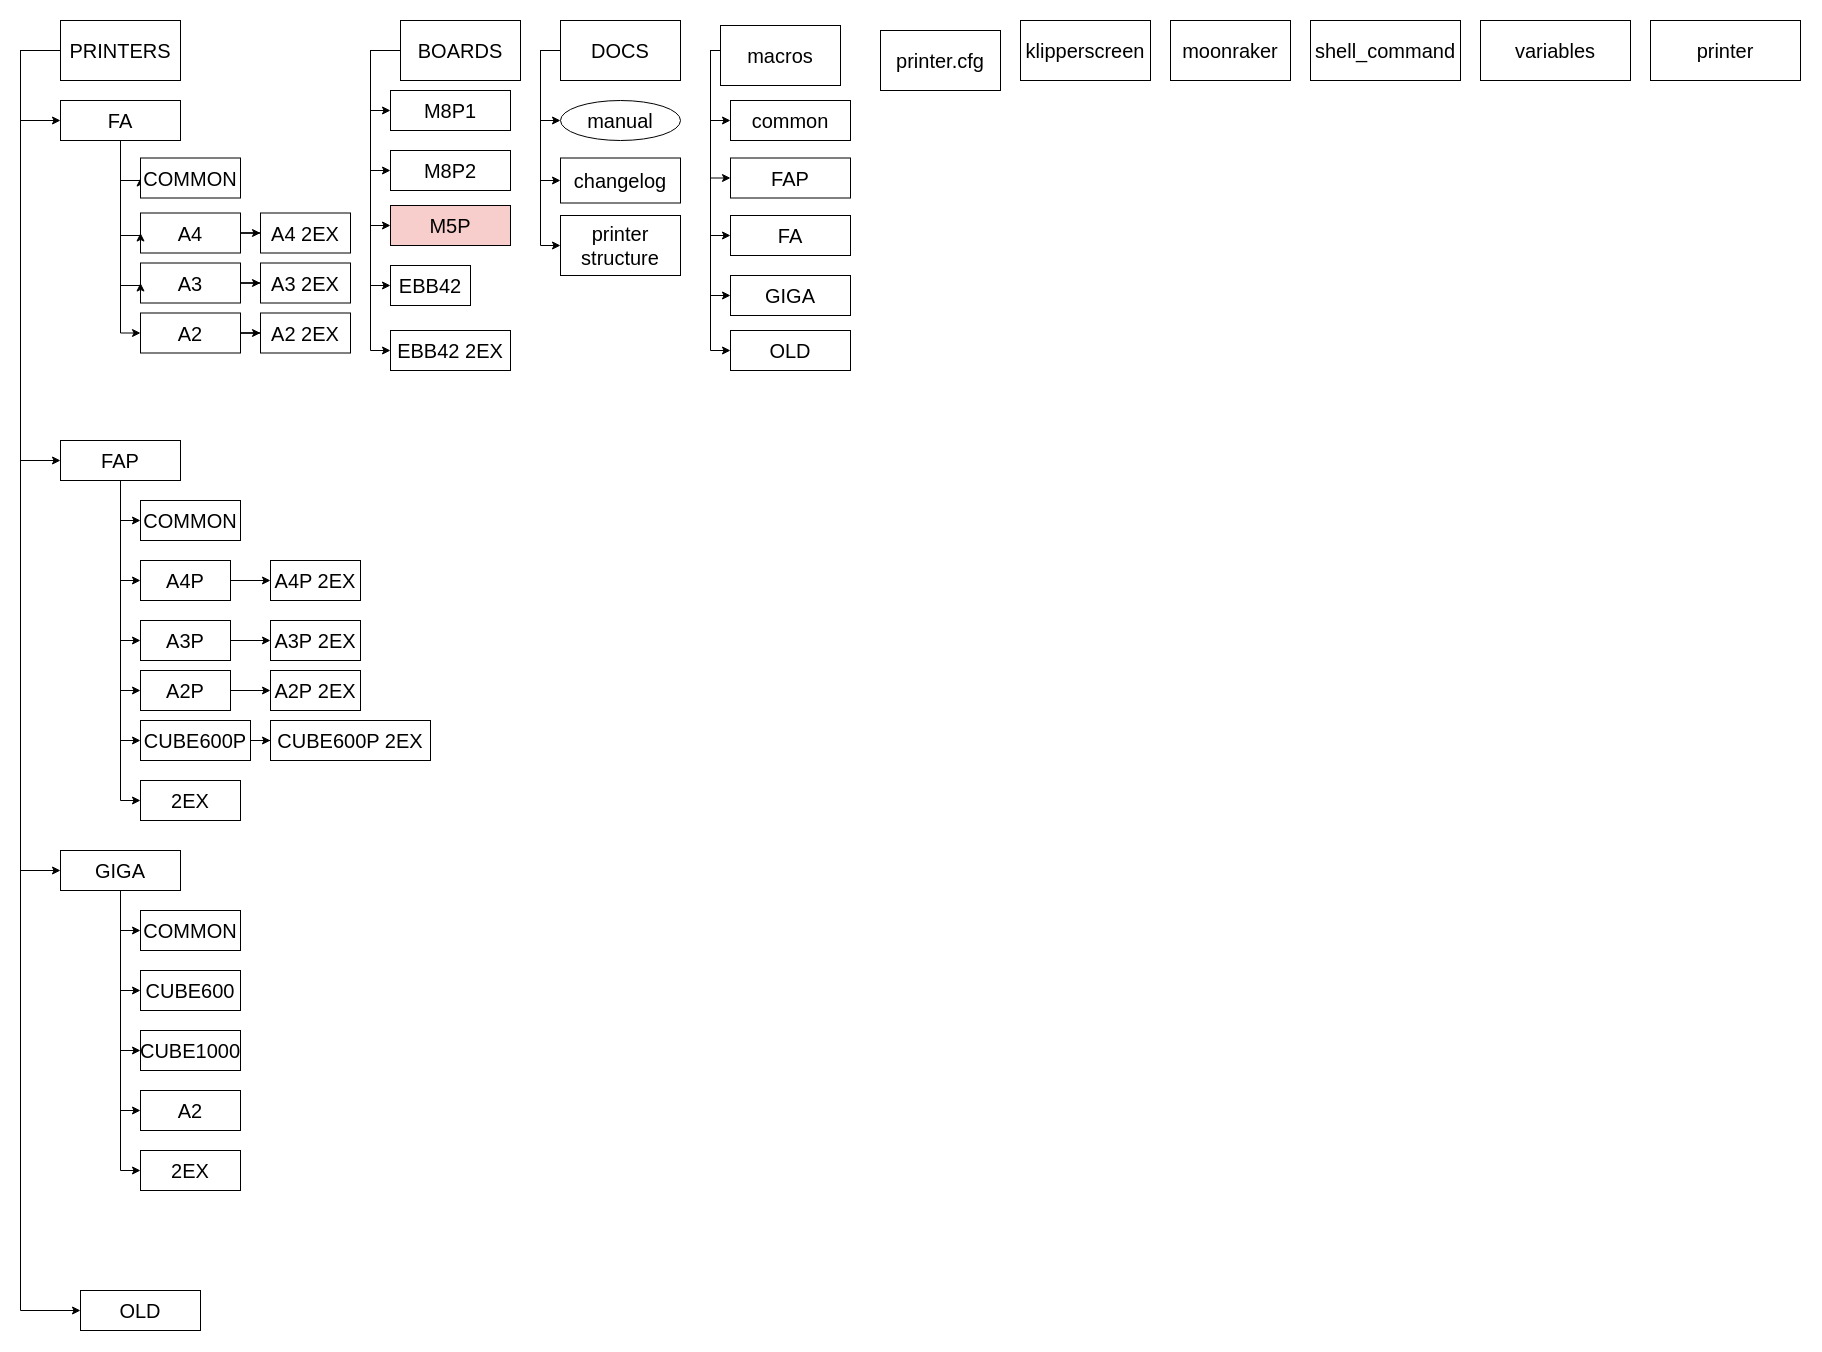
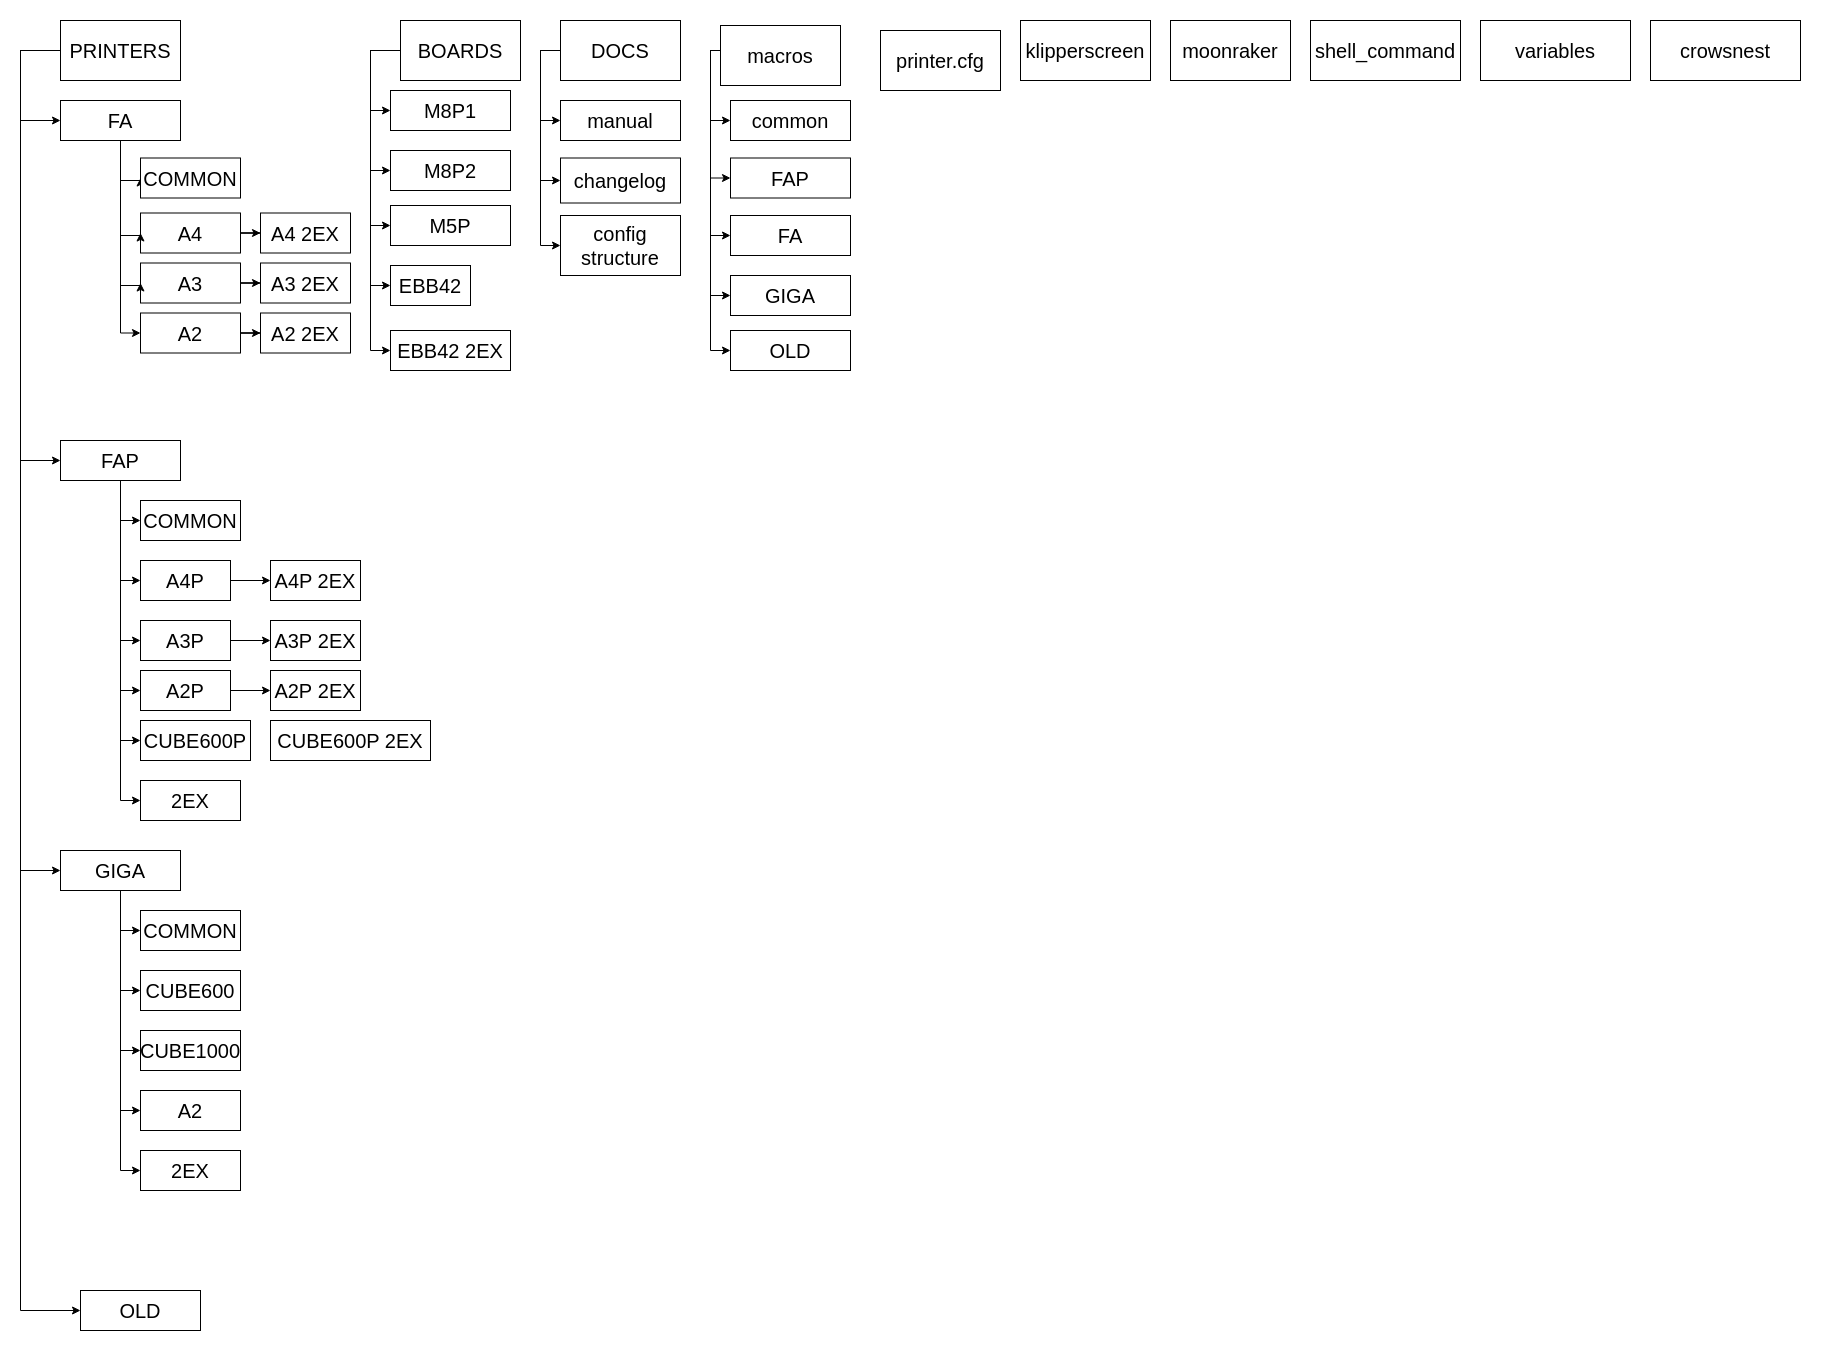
(1726, 51) -> (1726, 51)
(621, 121) -> (621, 121)
(451, 226) -> (451, 226)
(621, 246) -> (621, 246)
(265, 741) -> none
